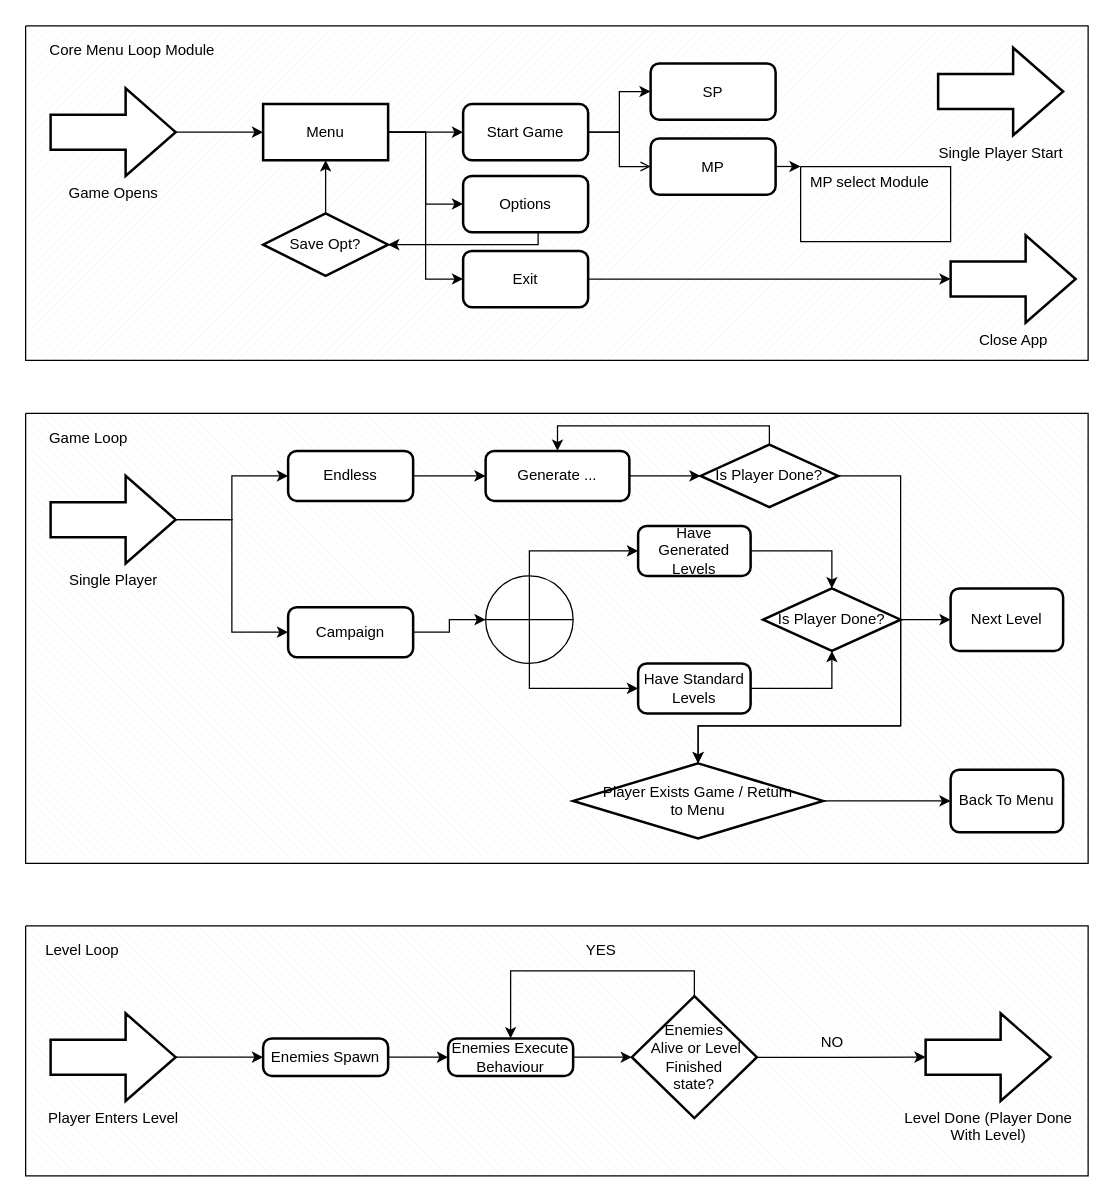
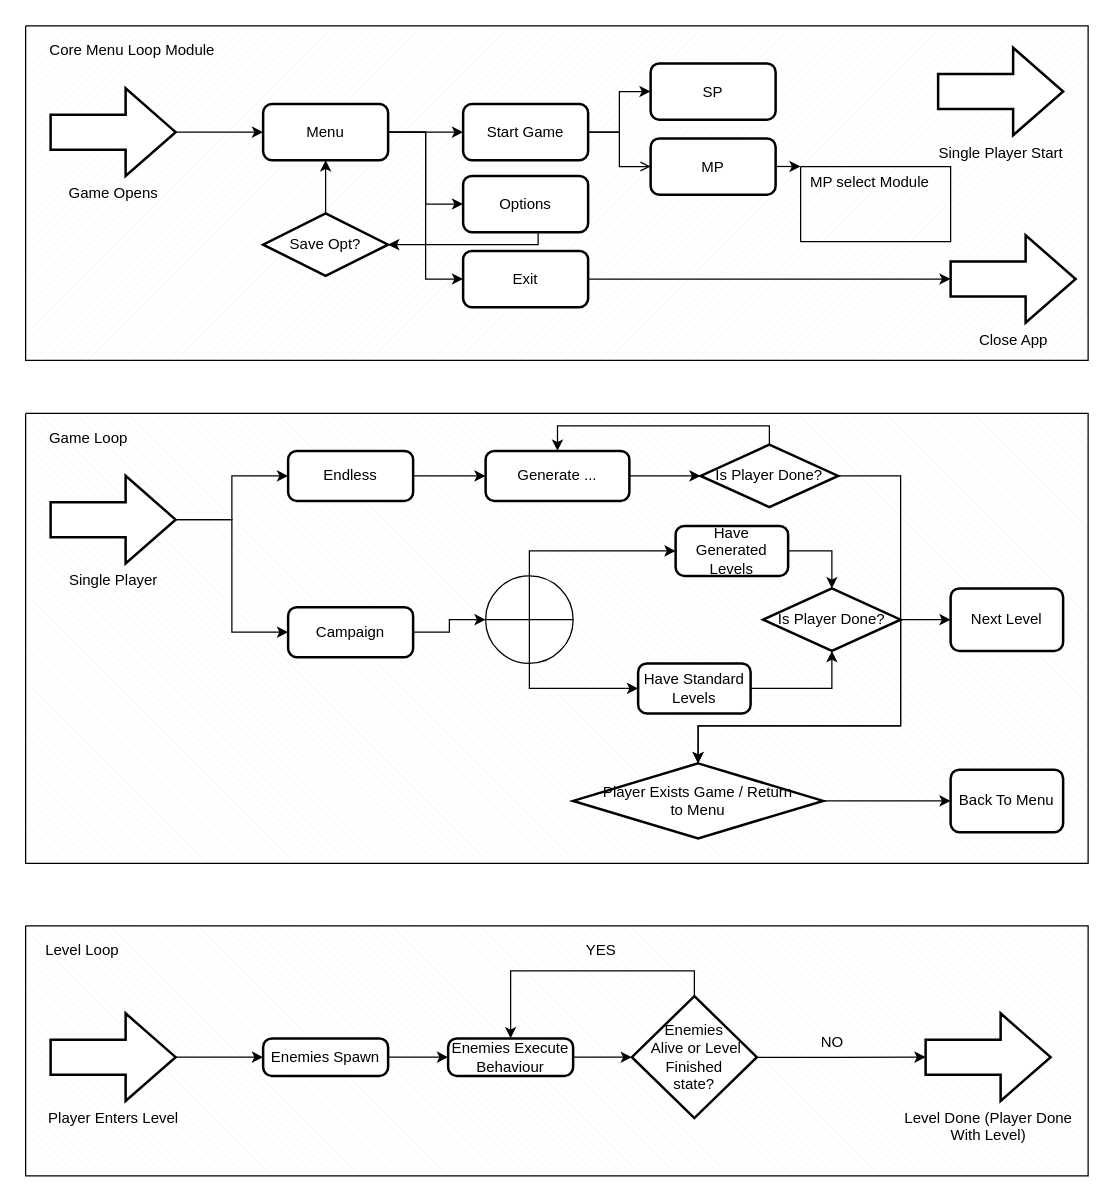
(326, 132) -> (326, 132)
(694, 551) -> (732, 551)
